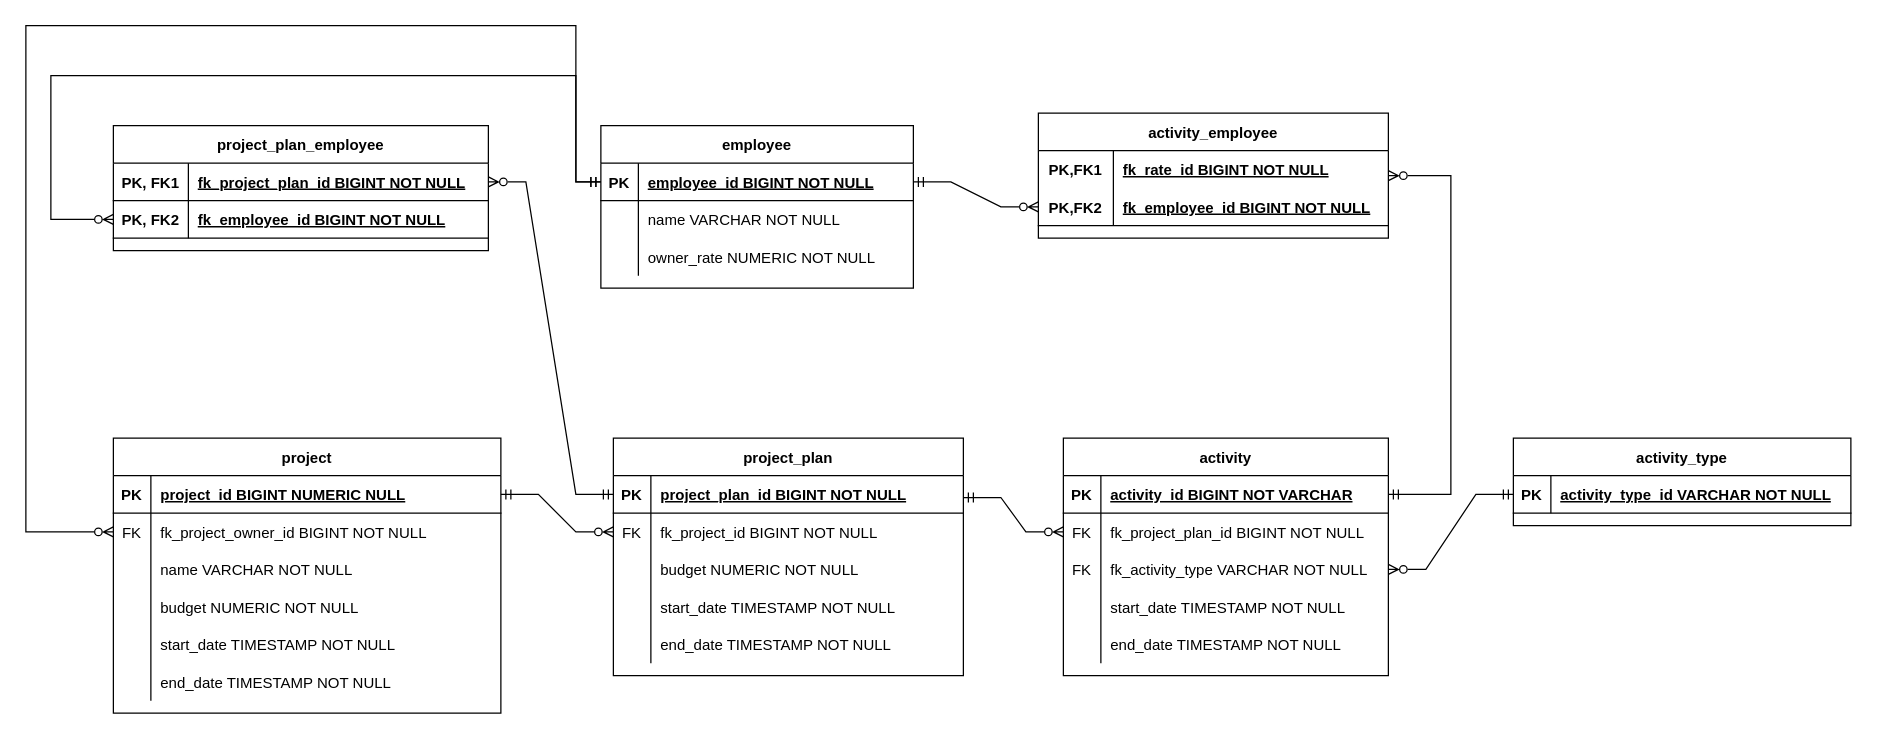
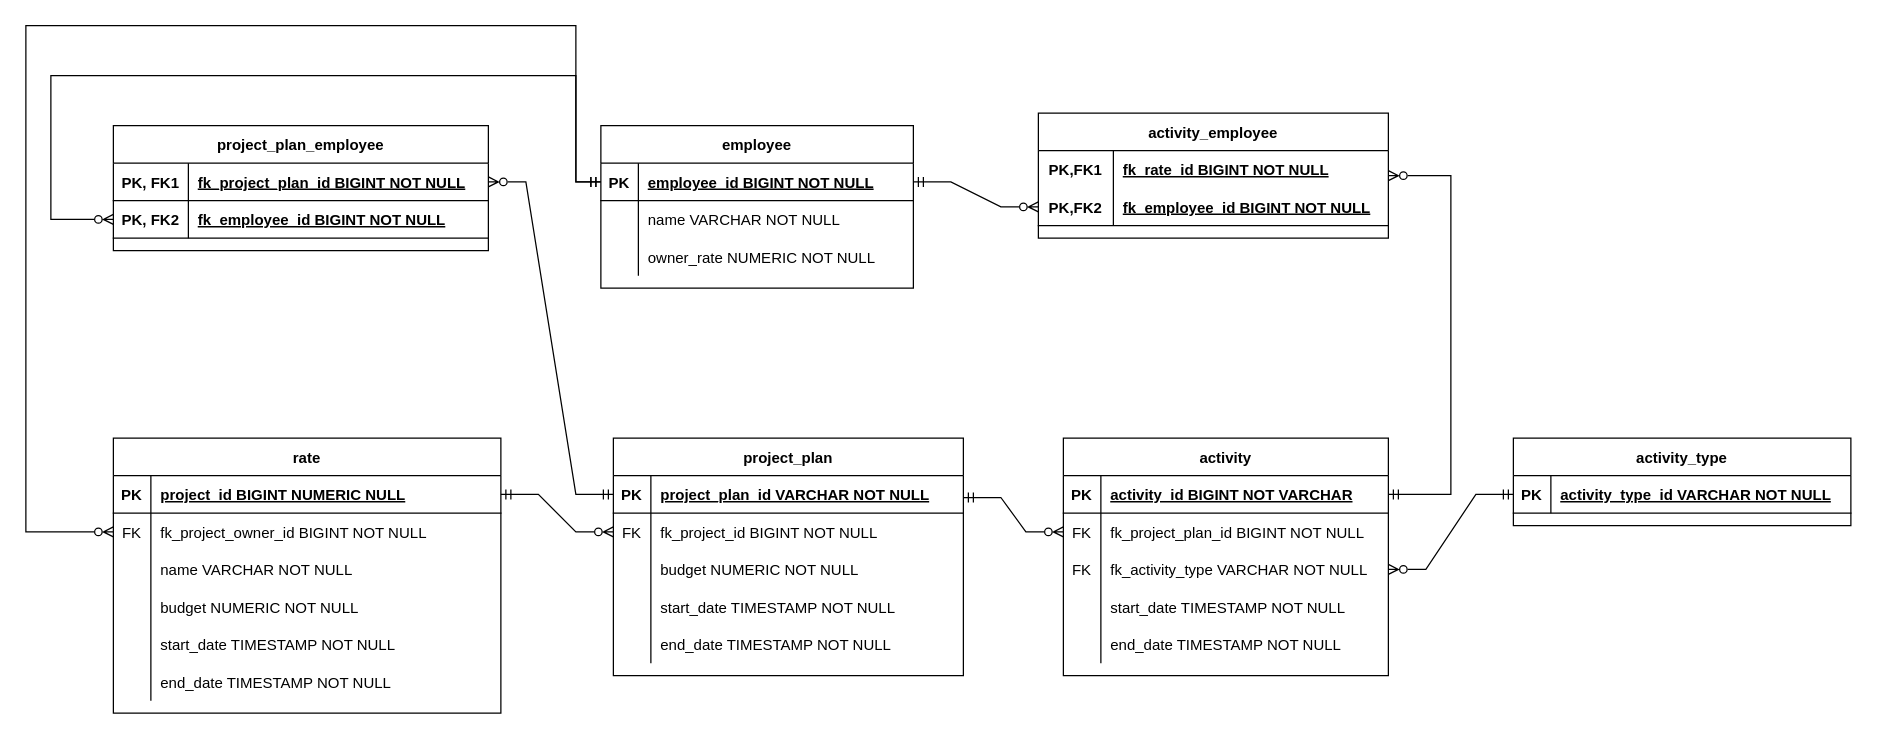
(306, 458) -> (306, 458)
(780, 495) -> (785, 495)
